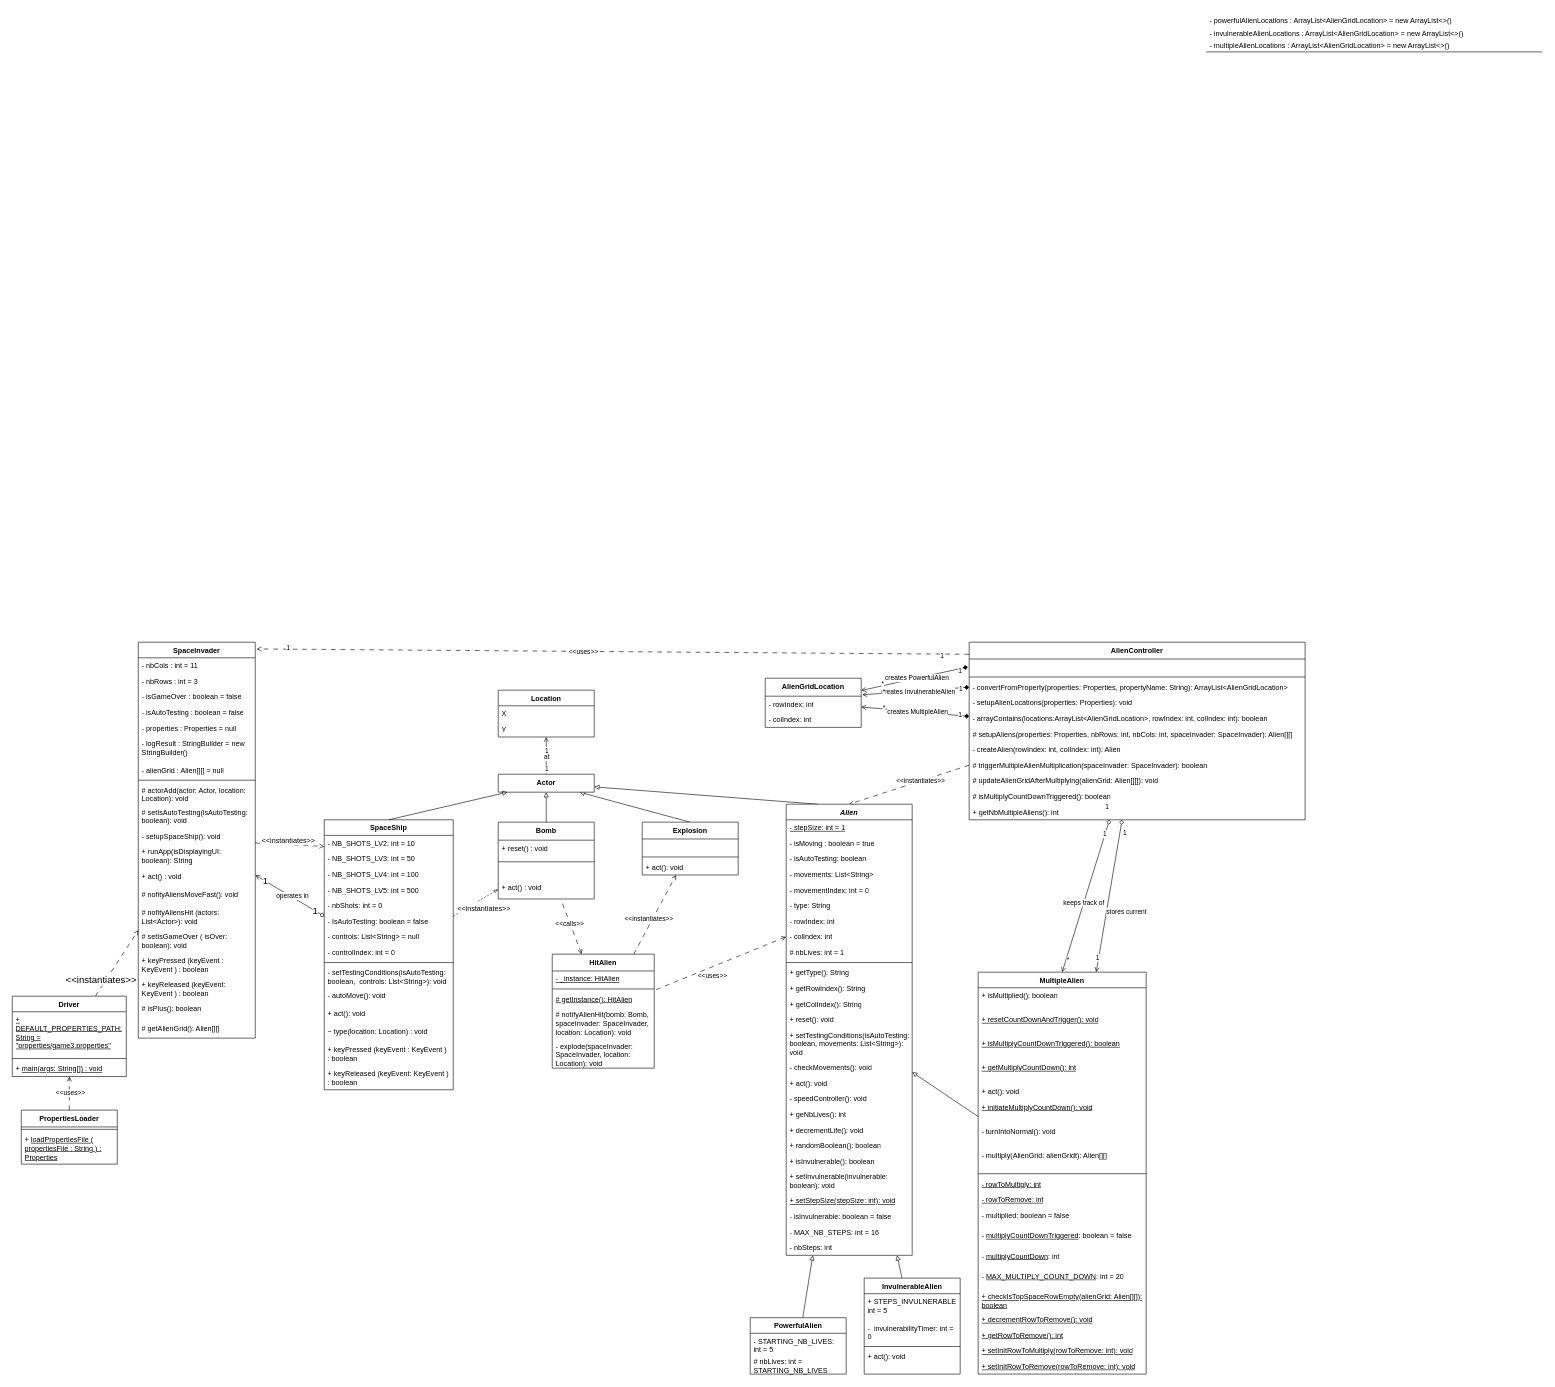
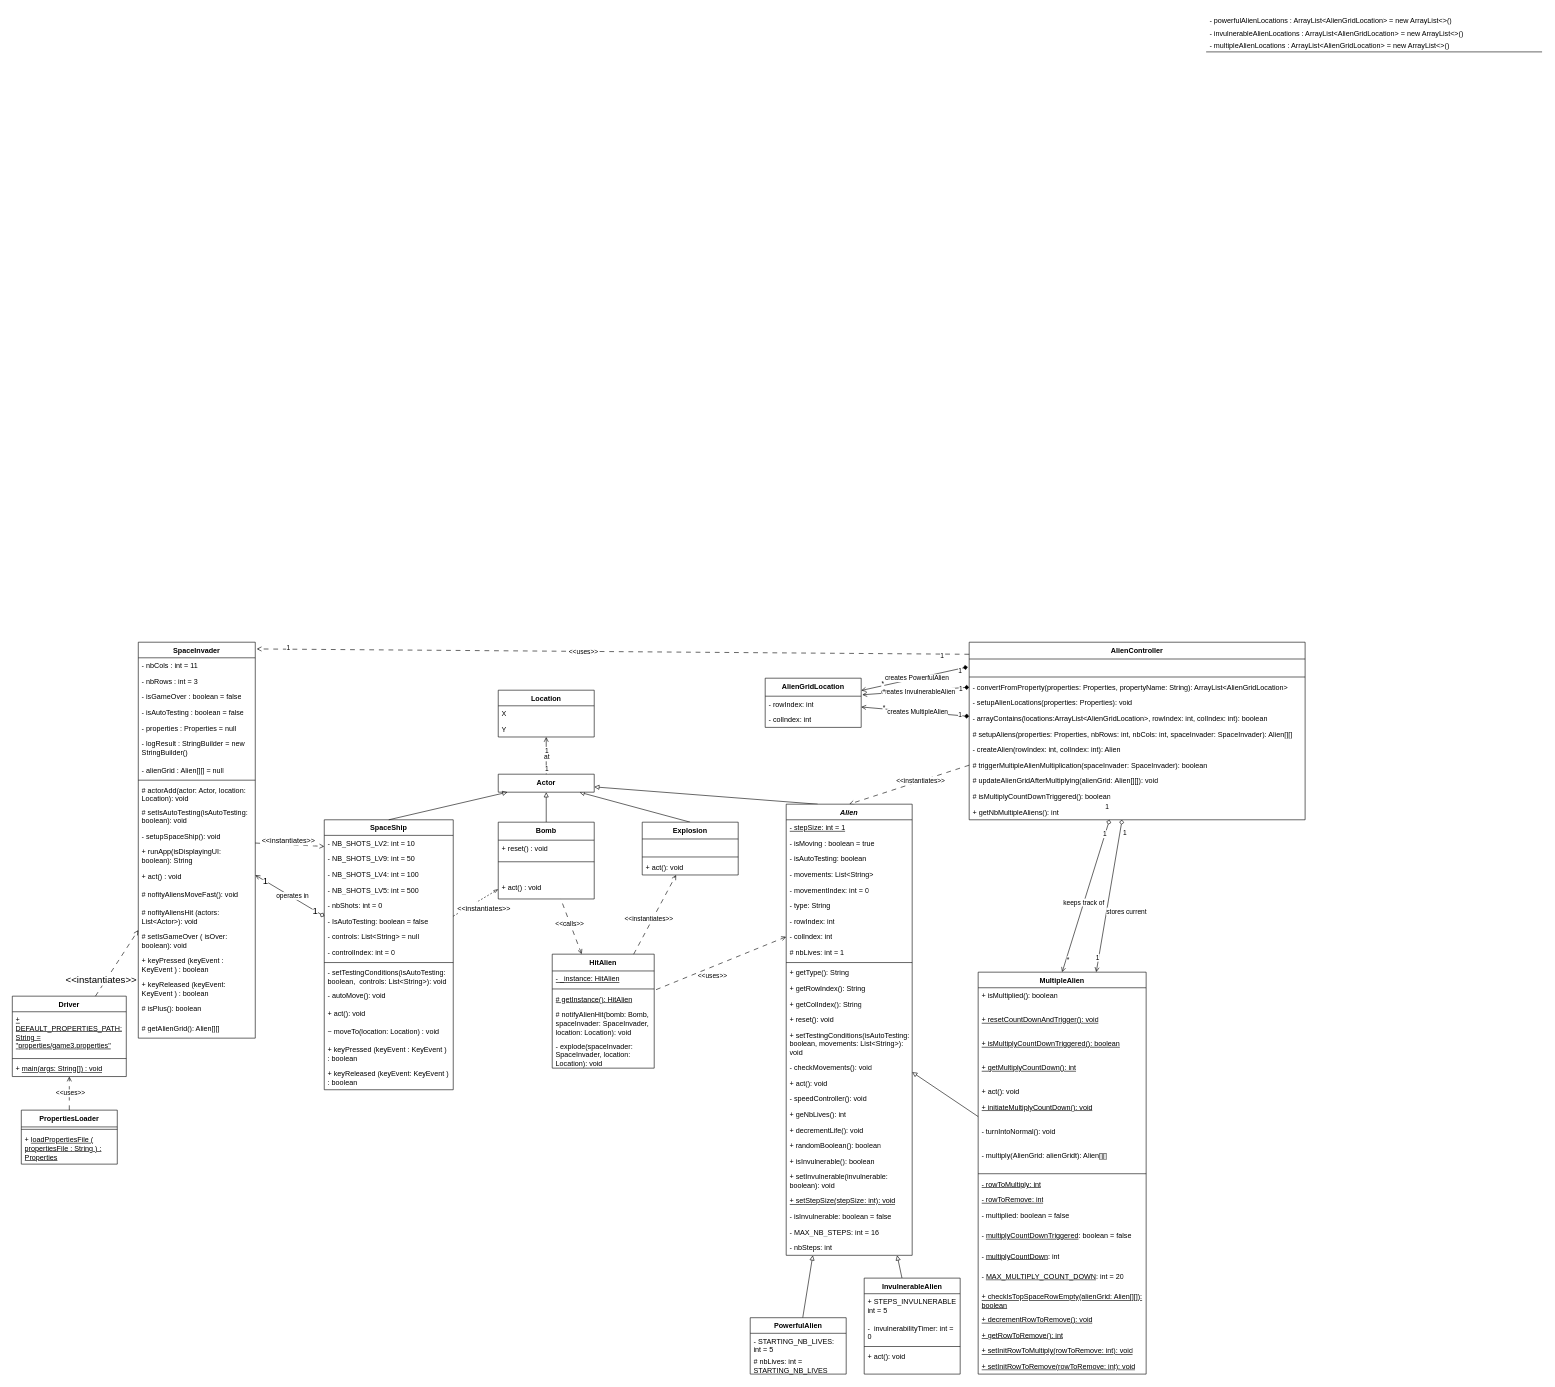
(372, 860) -> (372, 860)
(385, 1032) -> (389, 1032)
